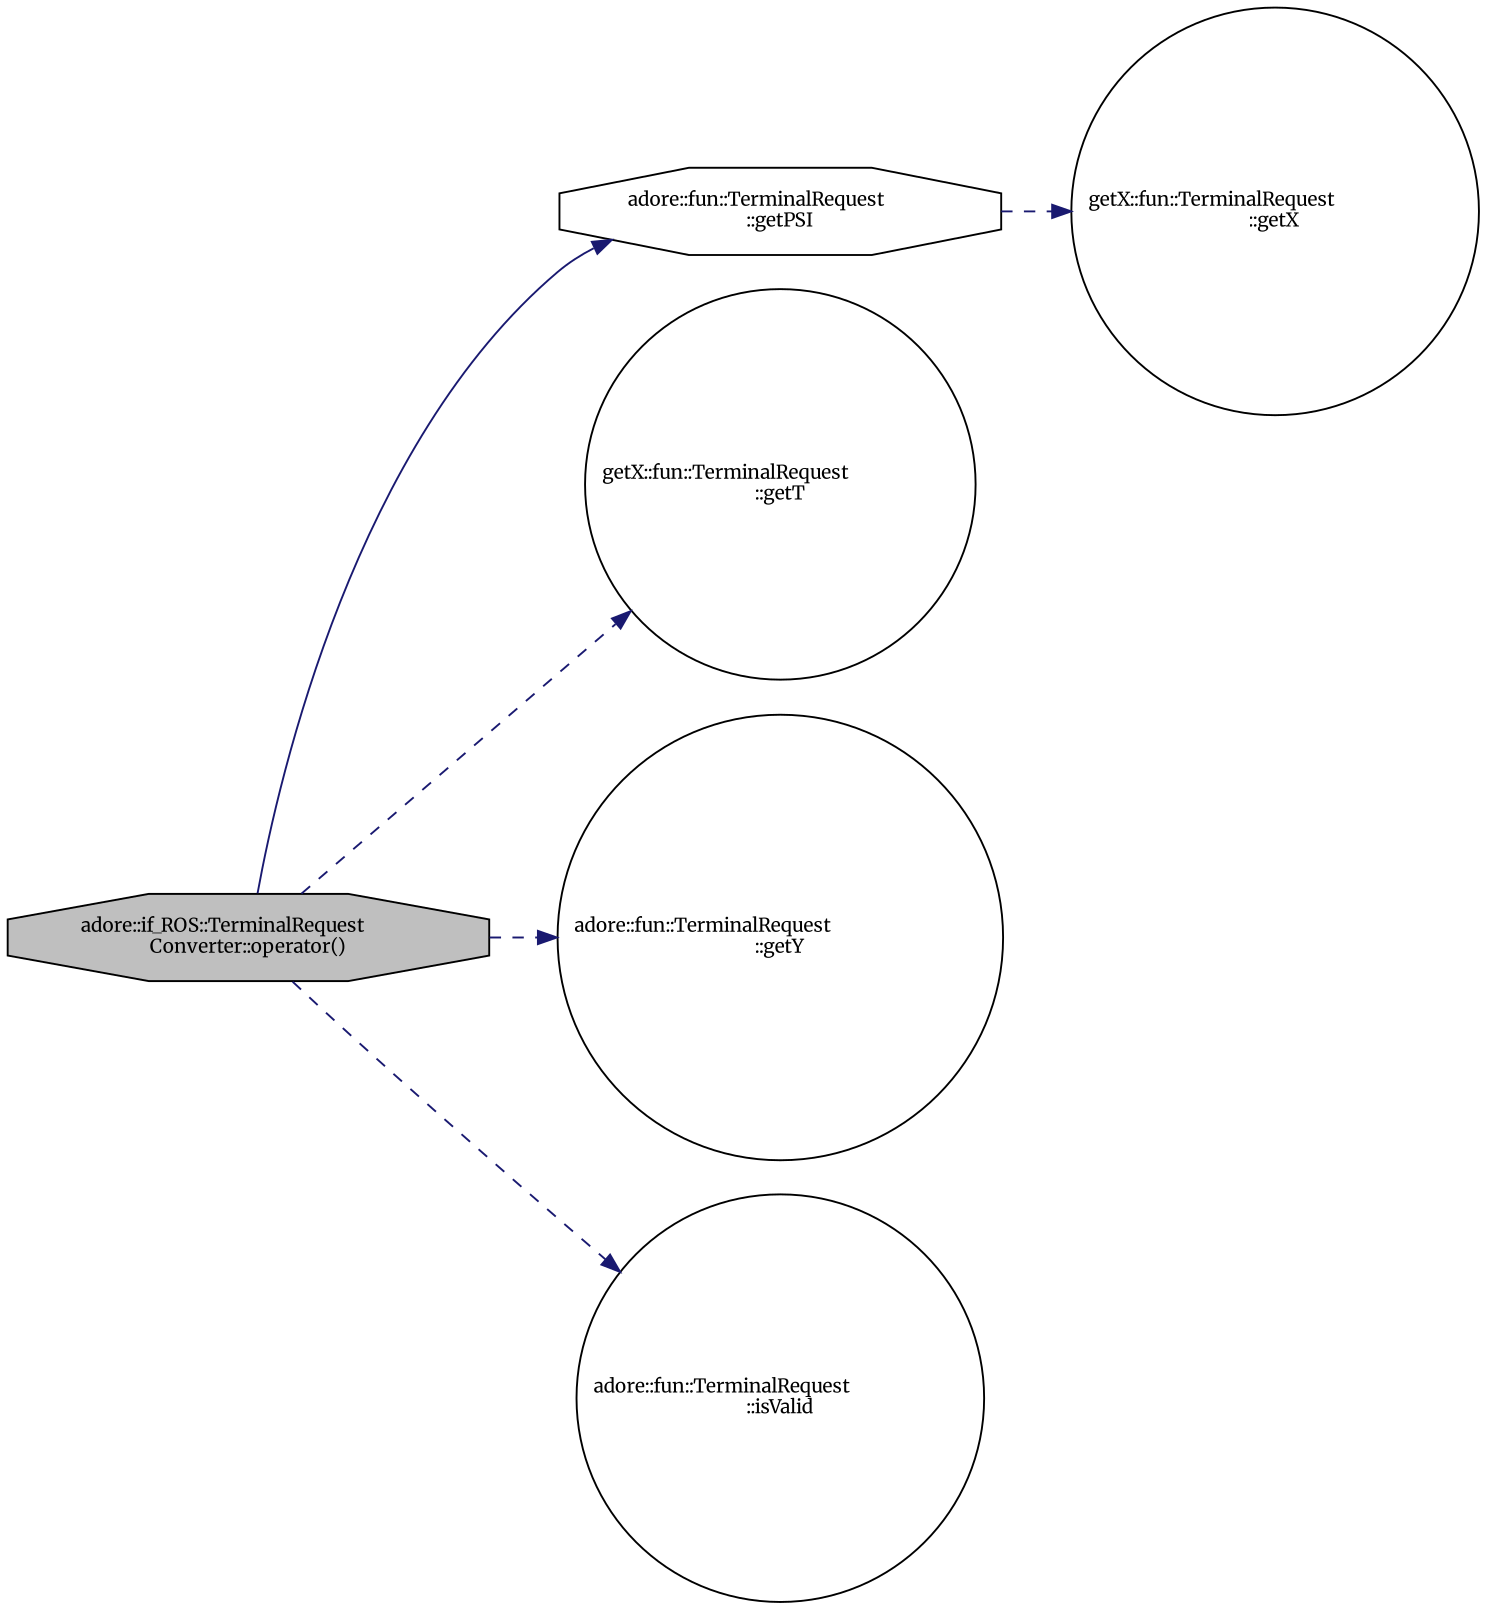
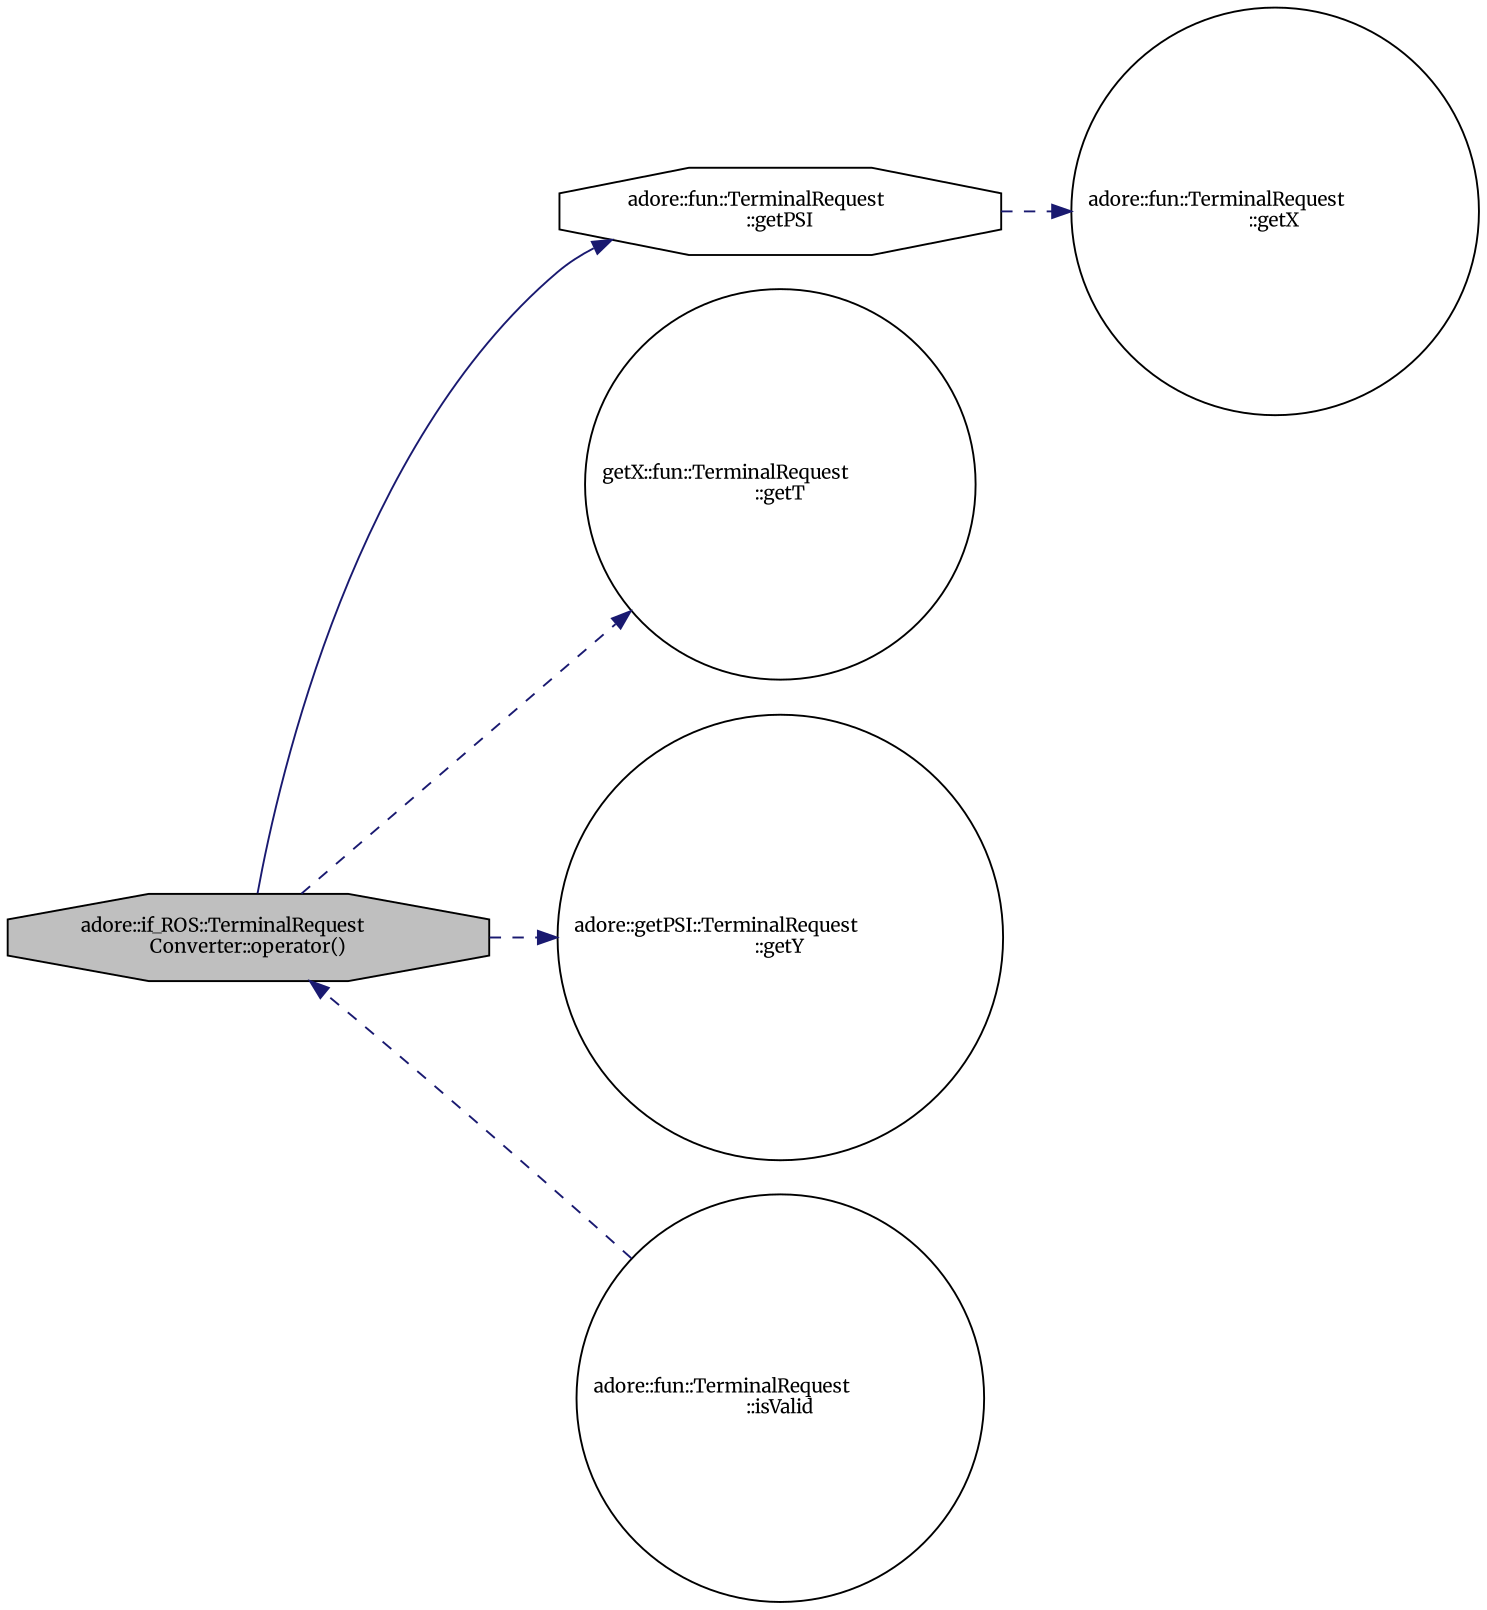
(1275, 211) -> (1275, 211)
(780, 937) -> (780, 937)
(448, 1122) -> (479, 1124)
